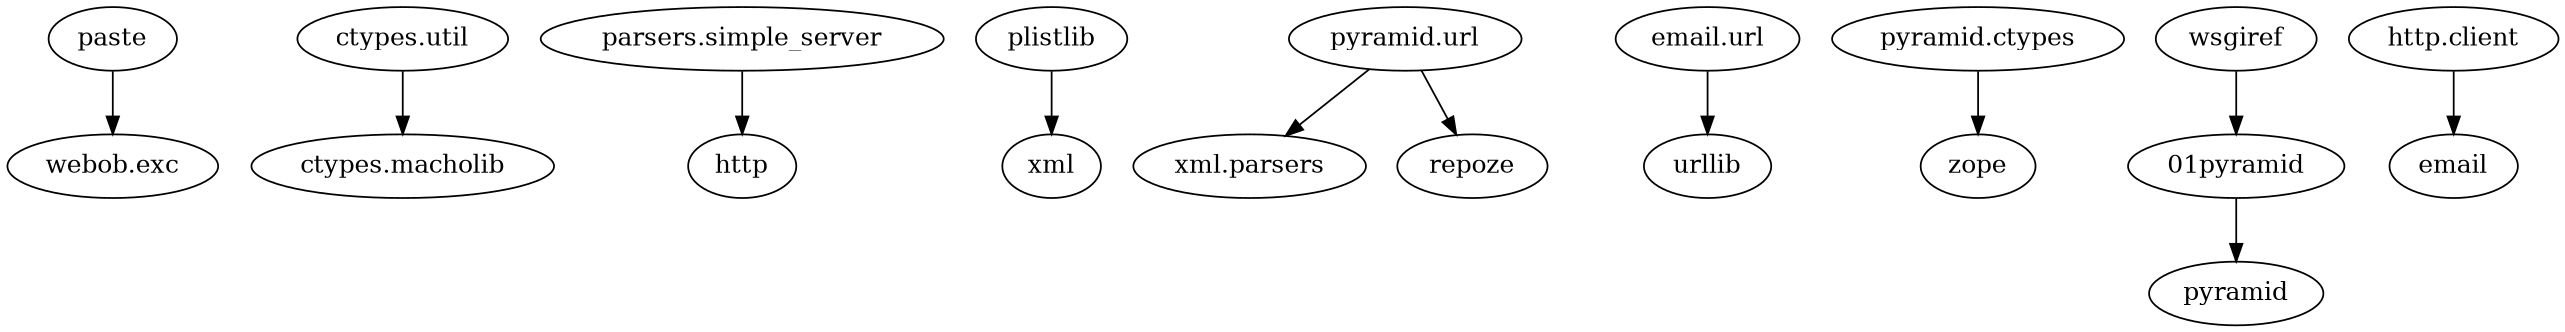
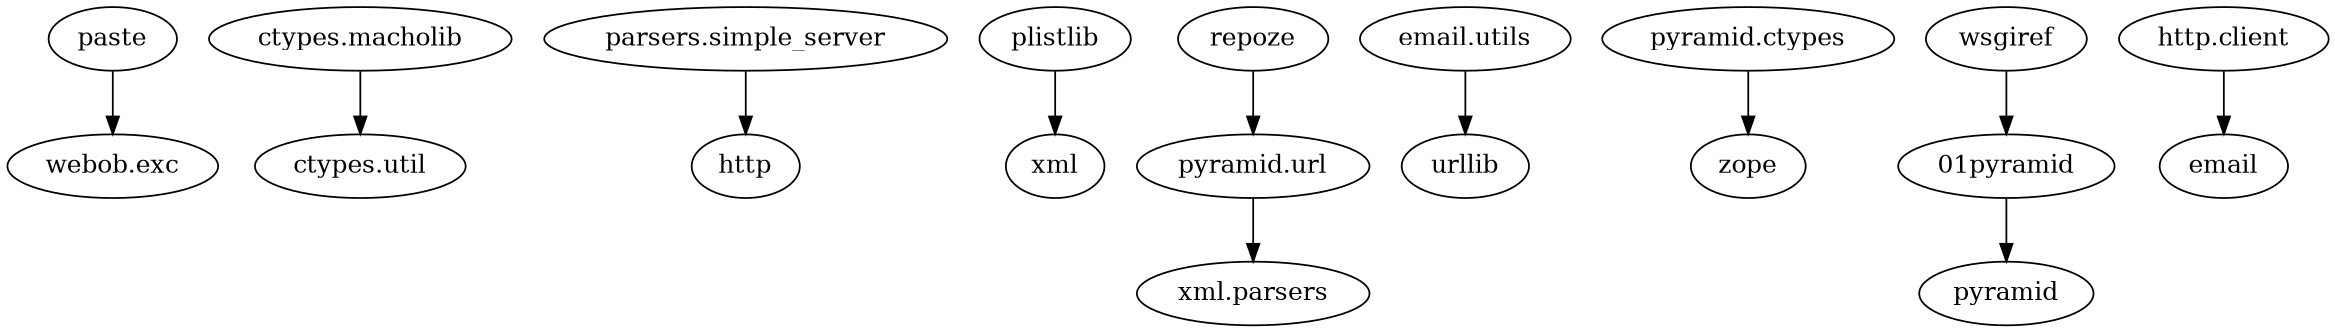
(1708, 39) -> (1465, 39)
(403, 94) -> (360, 94)
(1435, 95) -> (1253, 94)
